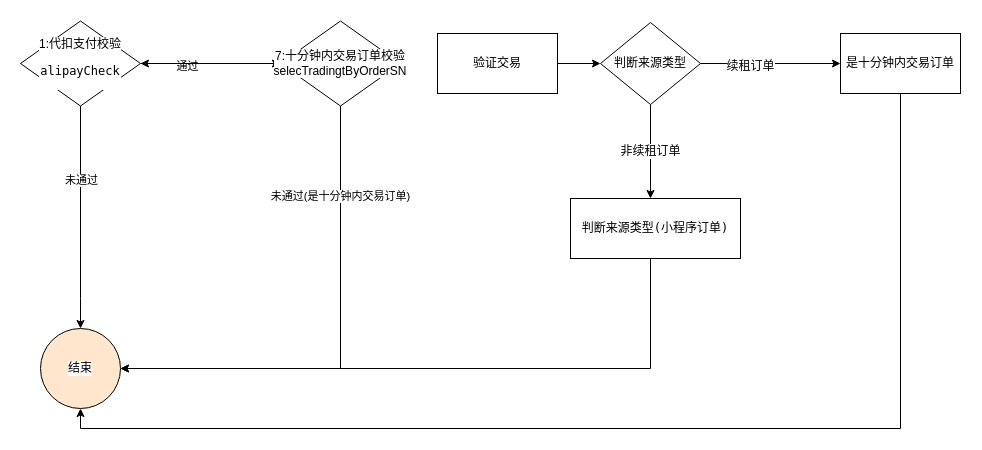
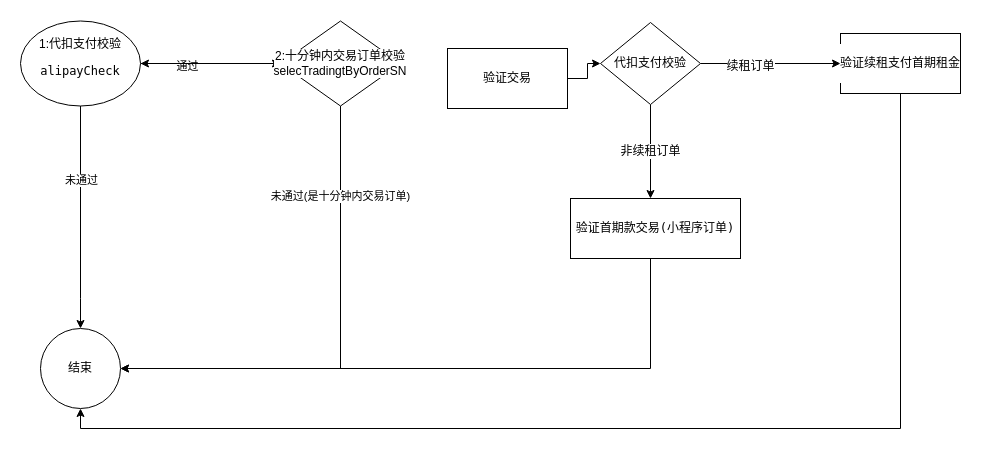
(81, 64) -> (81, 64)
(341, 64) -> (341, 64)
(498, 64) -> (508, 79)
(651, 64) -> (651, 64)
(901, 64) -> (901, 64)
(656, 229) -> (656, 229)
(81, 369) -> (81, 369)
